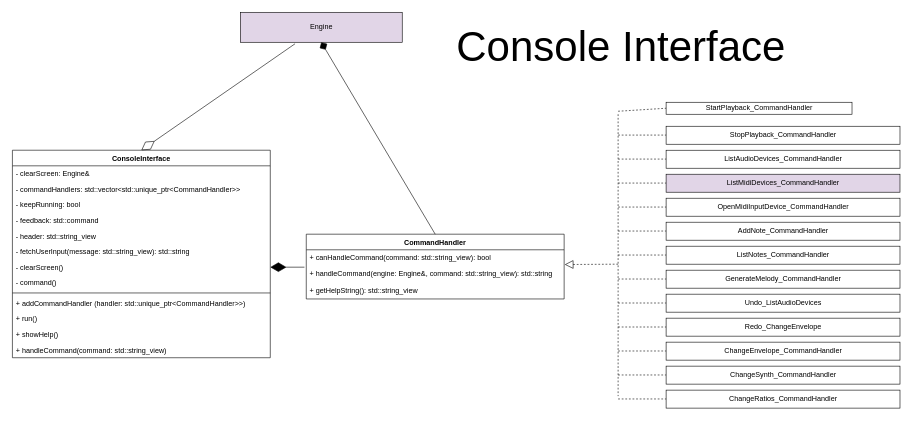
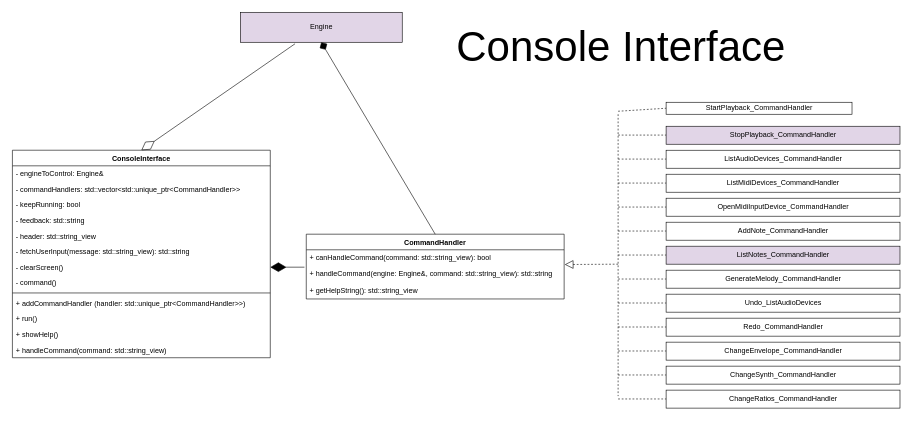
(783, 135) -> (783, 135)
(55, 174) -> (62, 174)
(783, 183) -> (783, 183)
(59, 221) -> (56, 221)
(783, 255) -> (783, 255)
(784, 327) -> (784, 327)
